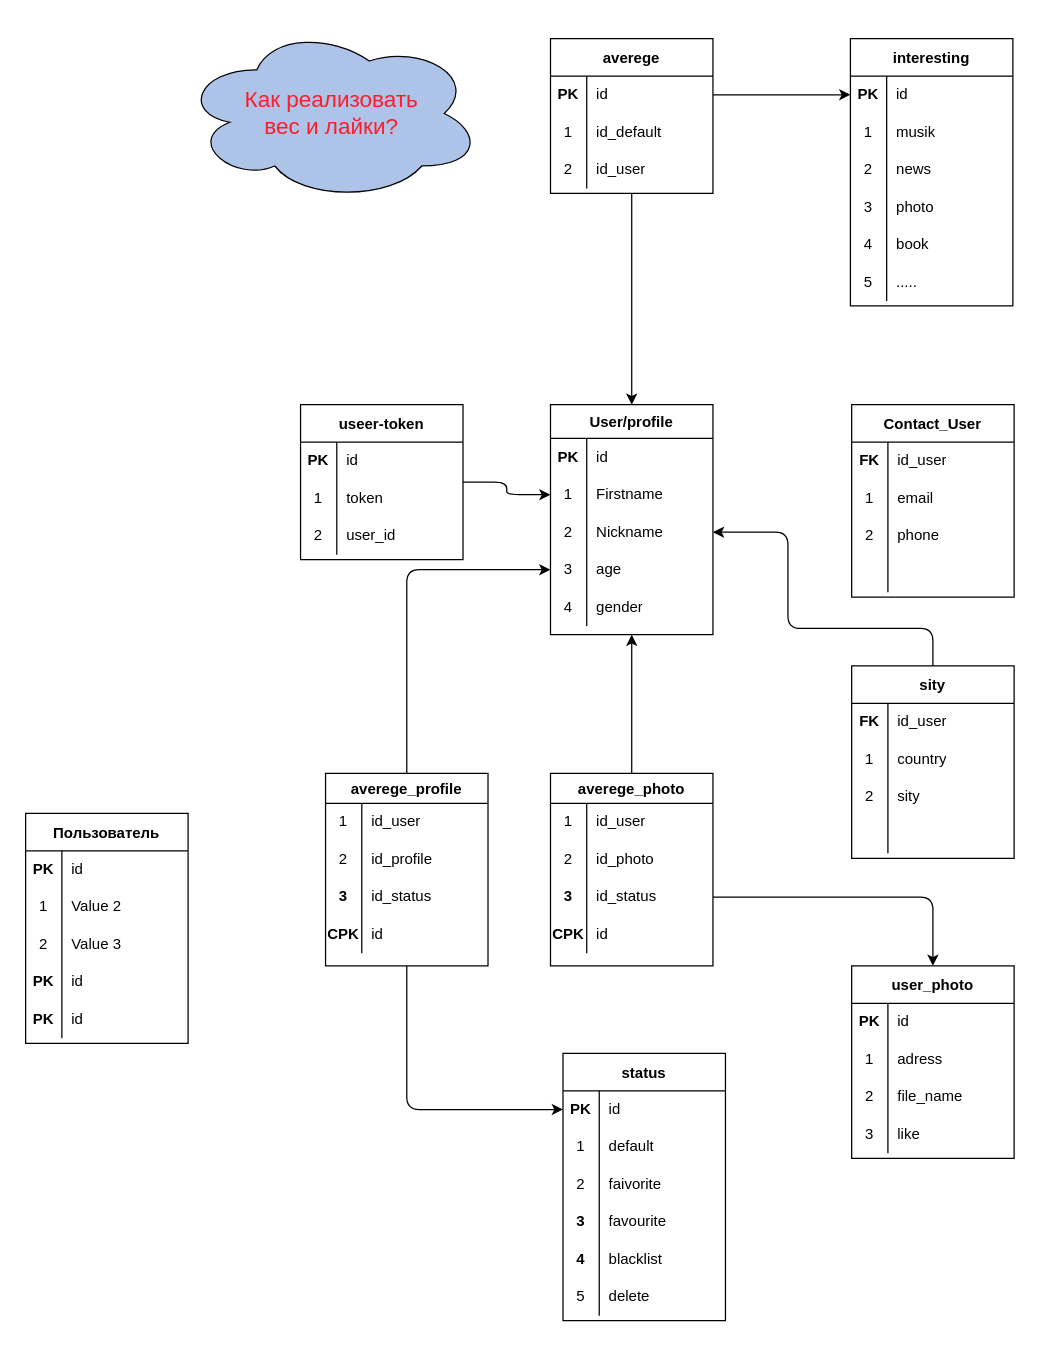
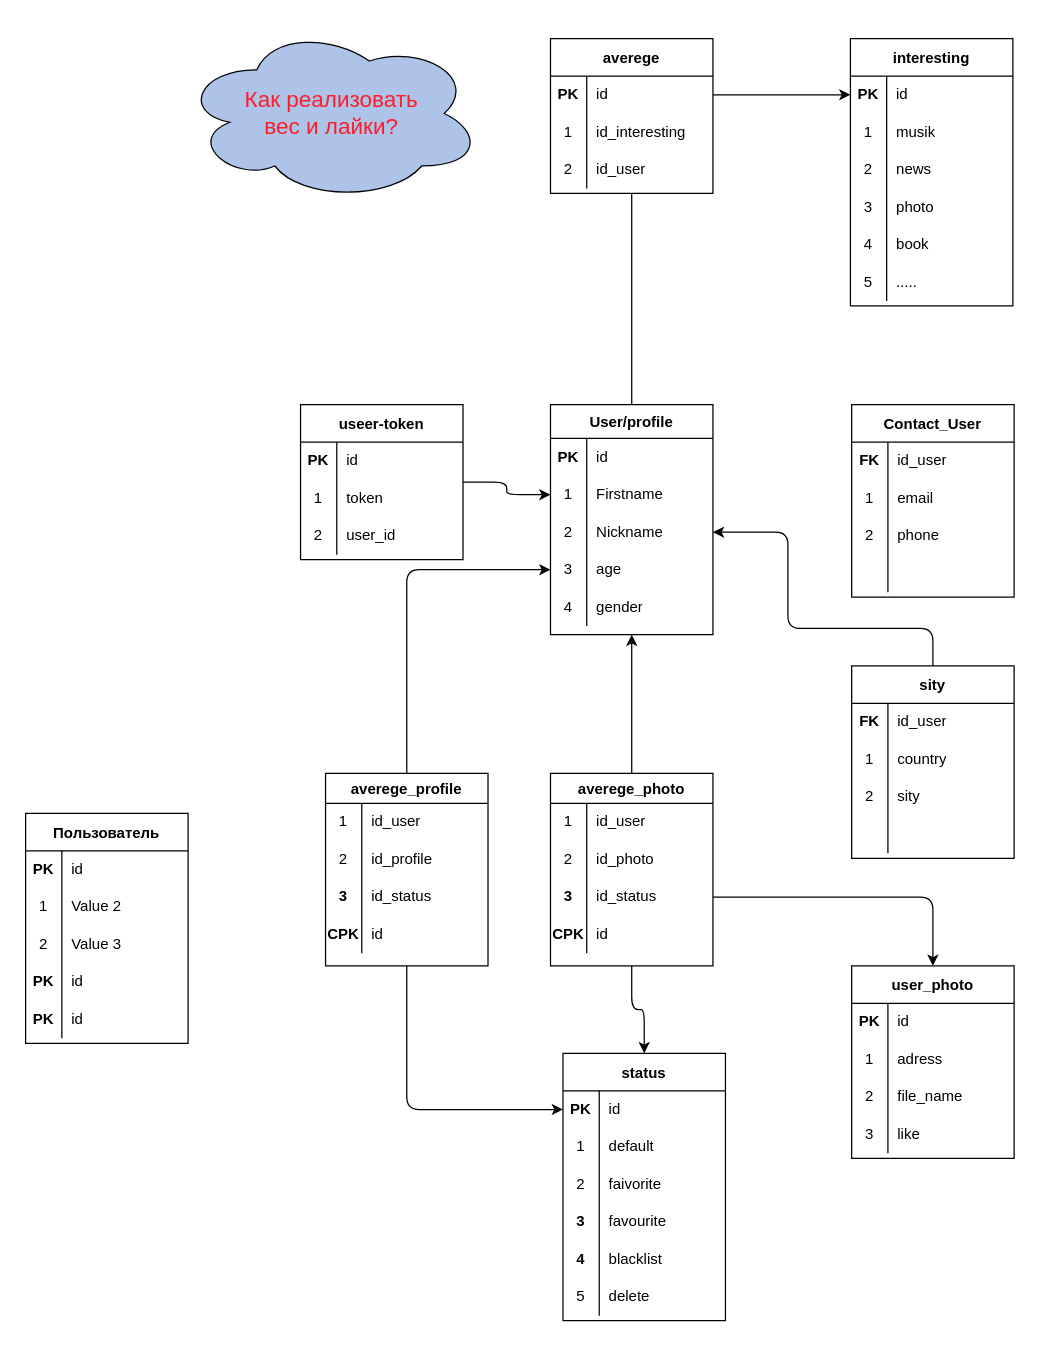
(635, 132) -> (650, 132)
(632, 394) -> (632, 398)
none -> (636, 1009)
